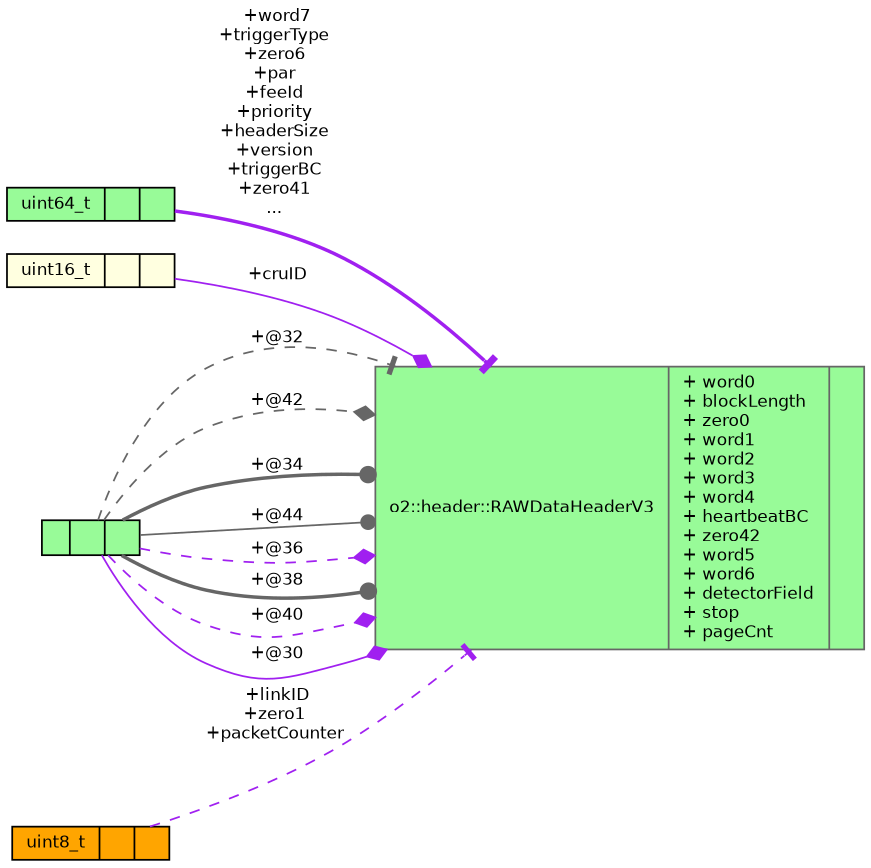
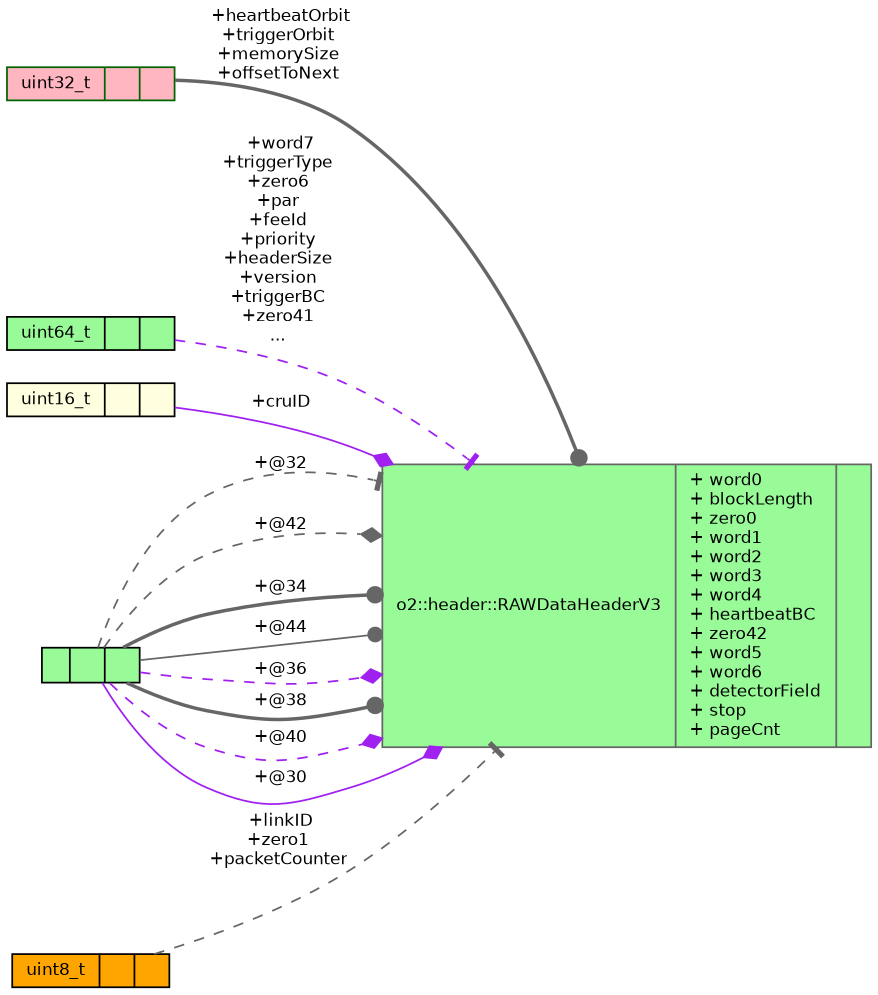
none -> (91, 84)
(343, 258) -> (330, 377)
(317, 759) -> (337, 878)
